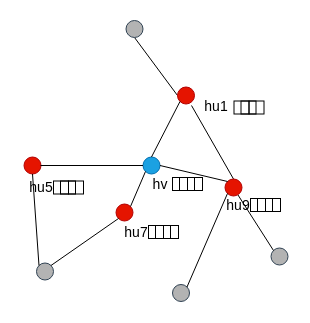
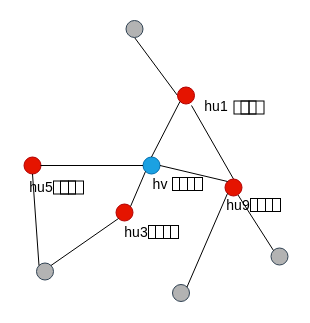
(137, 233) -> (137, 233)
